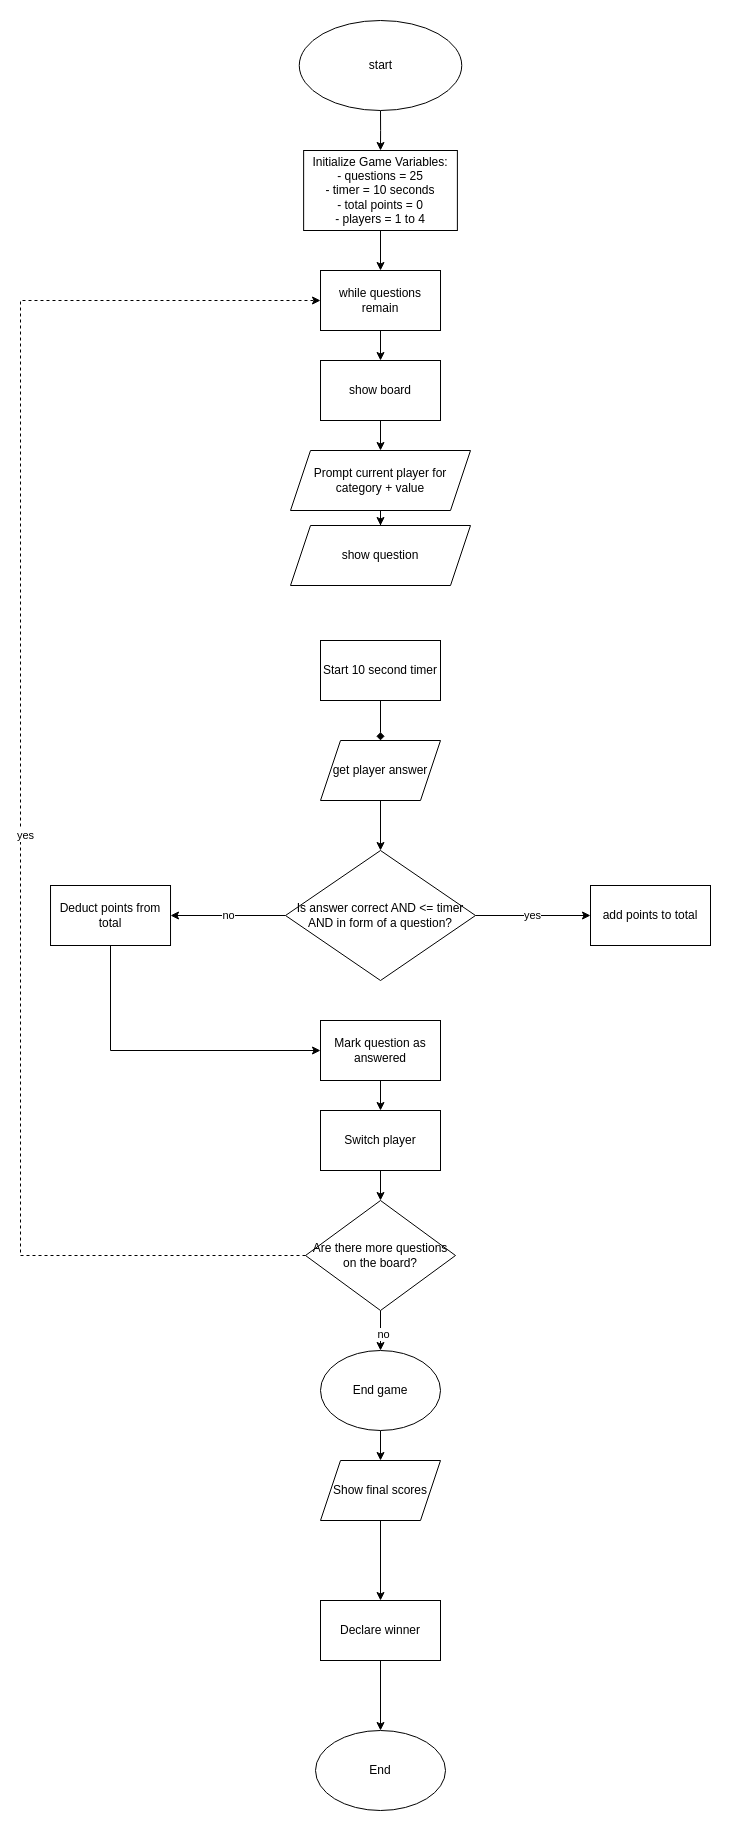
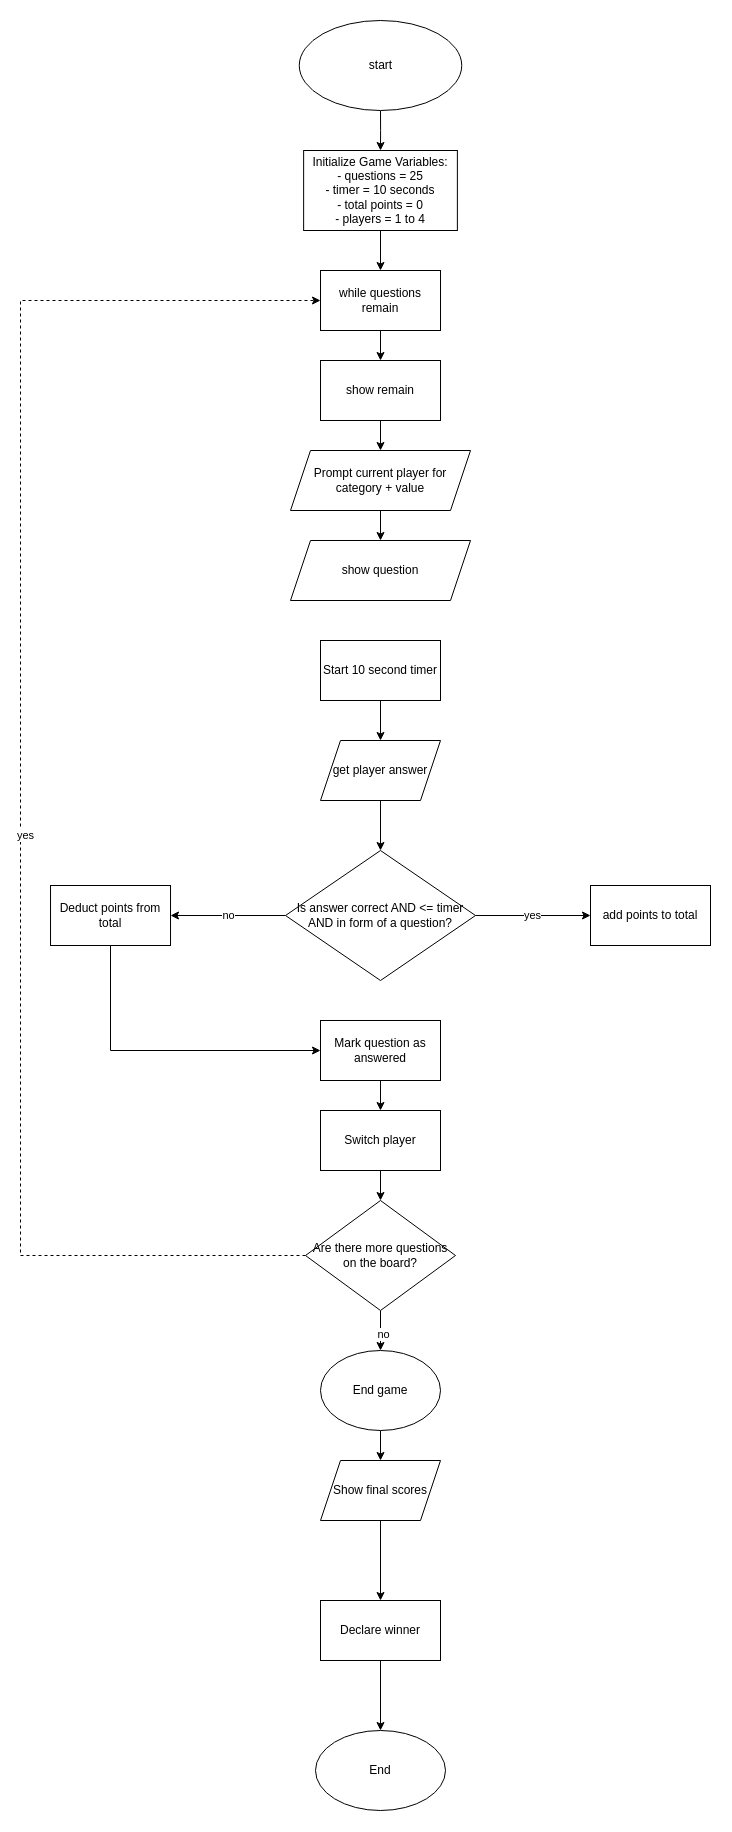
(381, 391) -> (381, 391)
(381, 556) -> (381, 571)
(381, 732) -> (381, 732)
